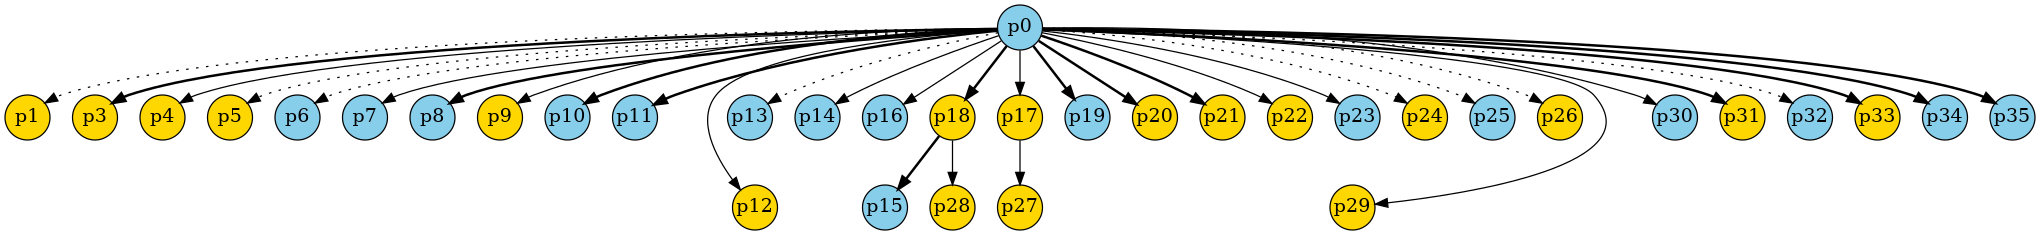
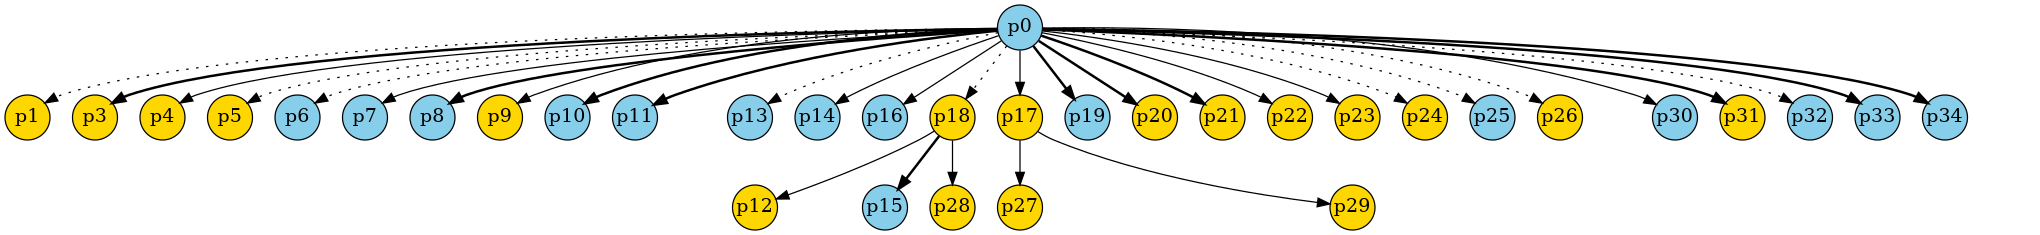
(990, 67) -> (990, 67)
(727, 87) -> (863, 166)
(1595, 98) -> (1175, 177)
(1358, 118) -> (1358, 118)
(1878, 118) -> (1878, 118)
(2012, 118) -> none
